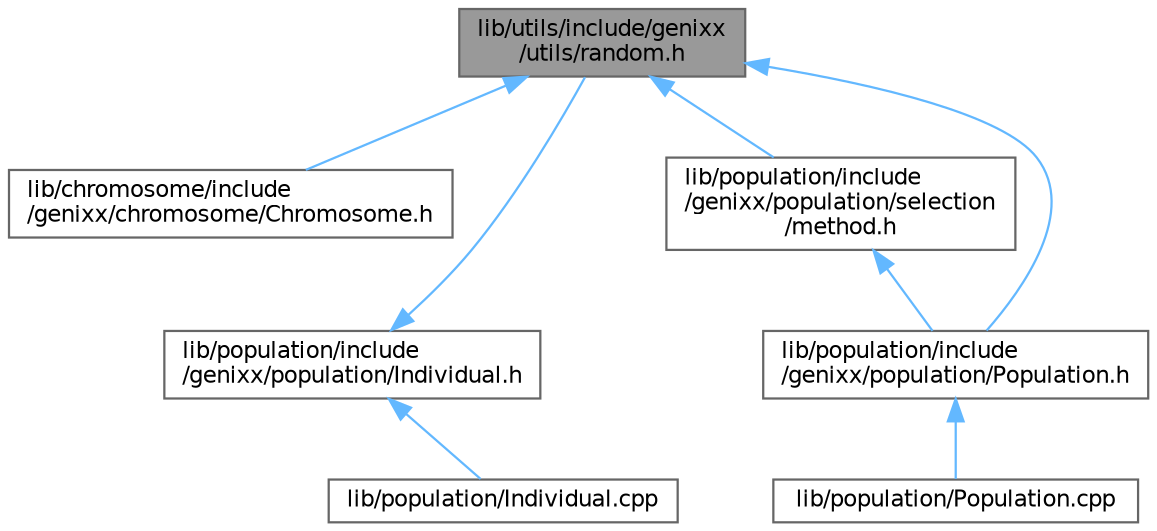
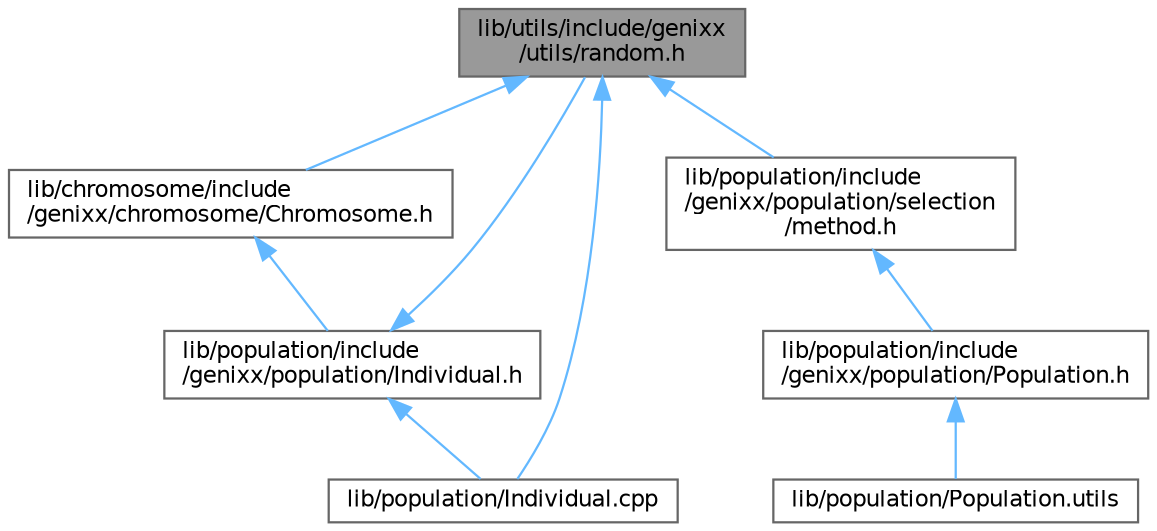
(1000, 130) -> (584, 296)
none -> (298, 293)
(956, 501) -> (956, 501)
